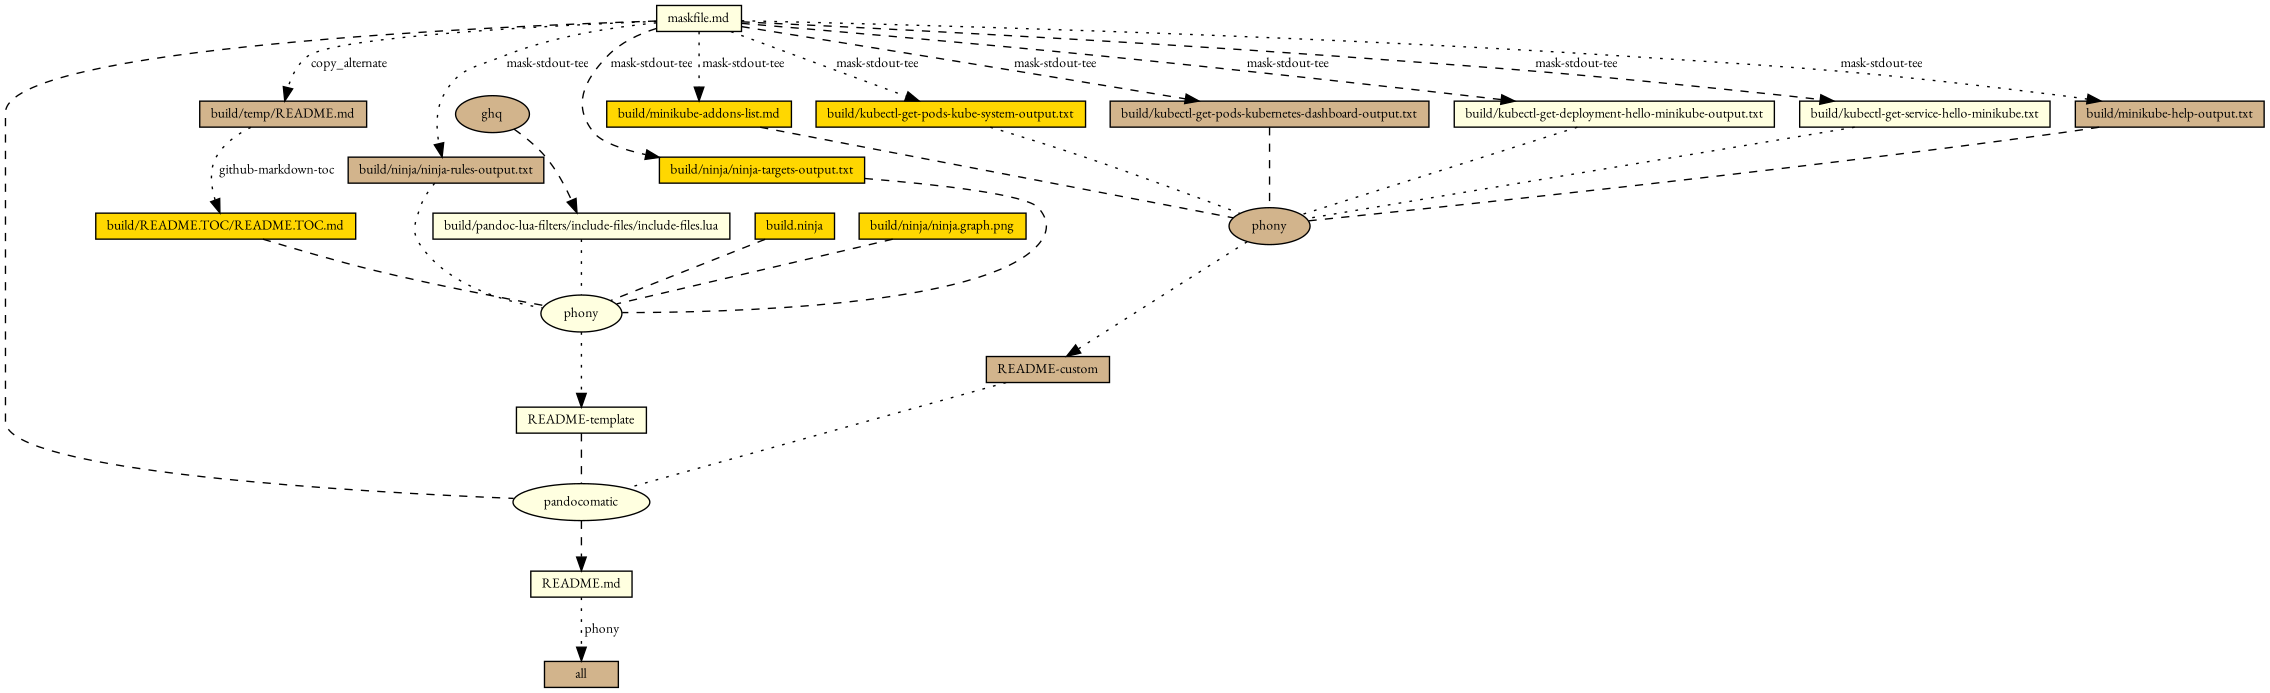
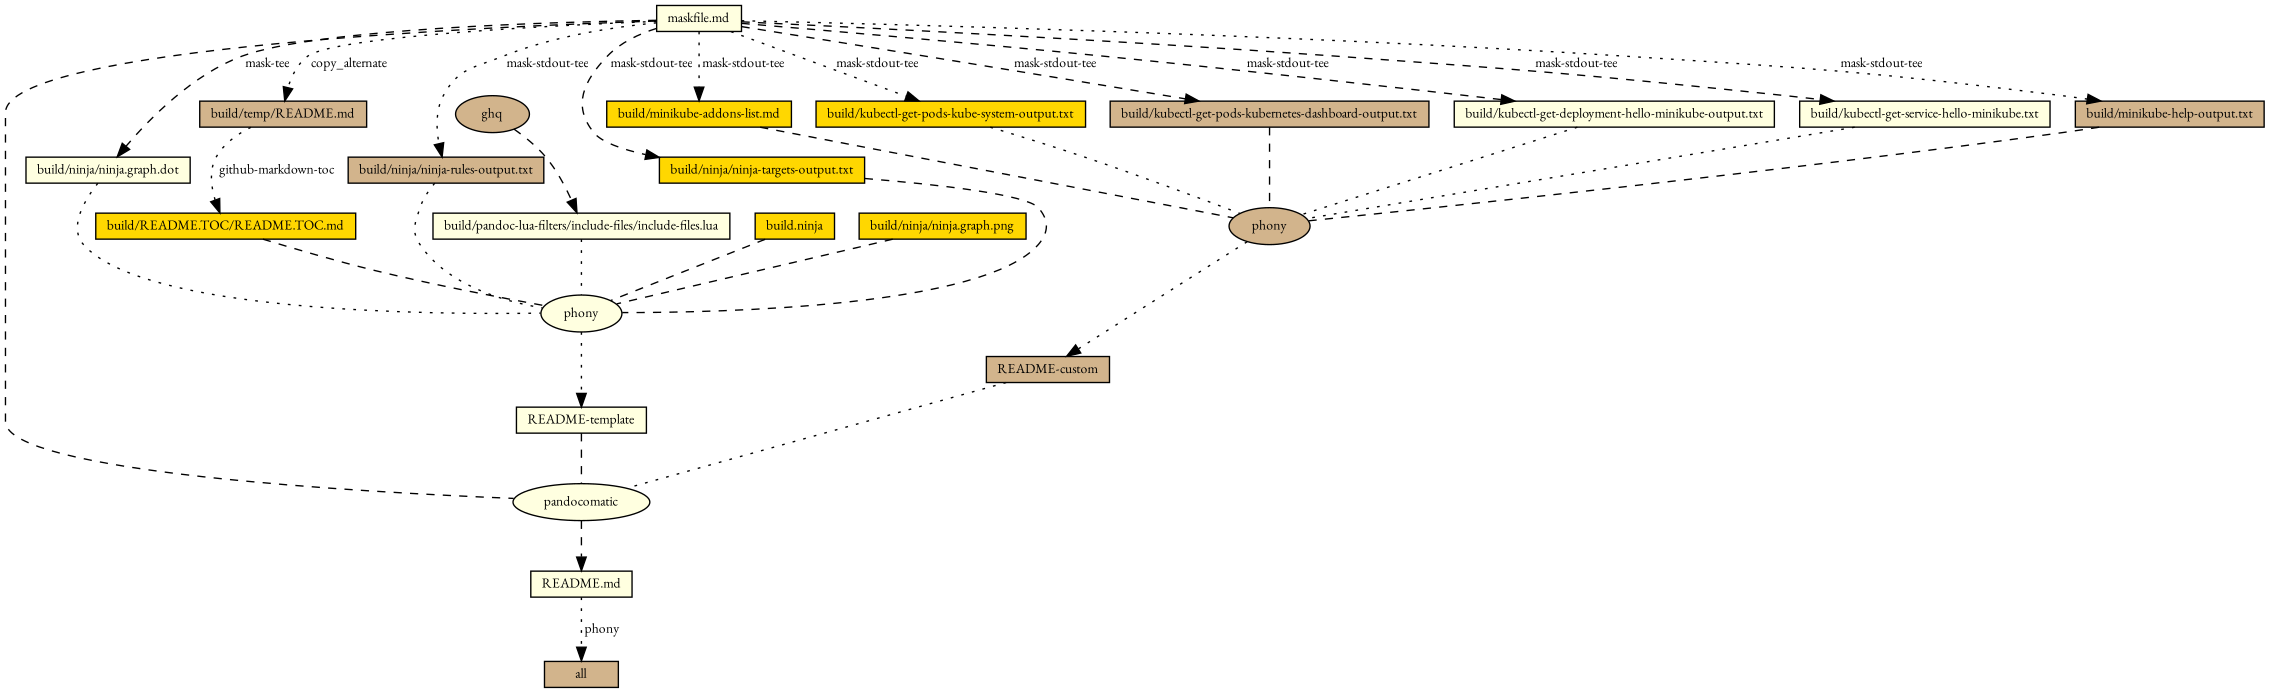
none -> (108, 170)
